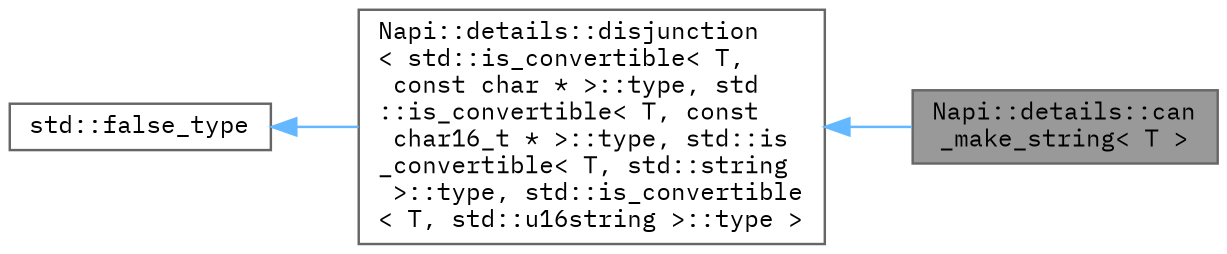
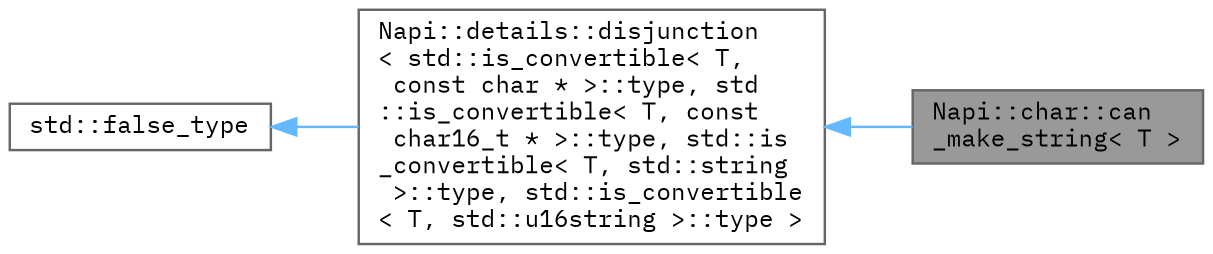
(1065, 127) -> (1058, 127)
